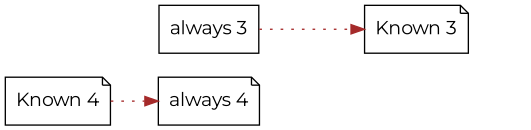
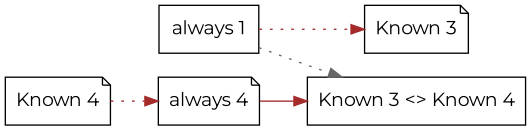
(209, 29) -> (209, 29)
none -> (416, 101)
